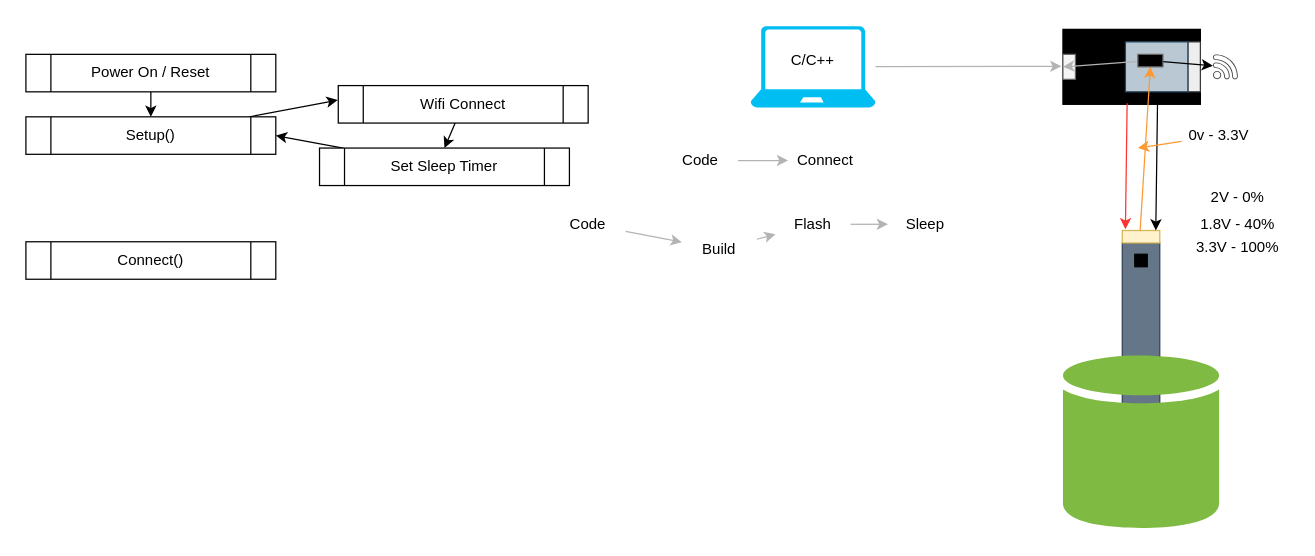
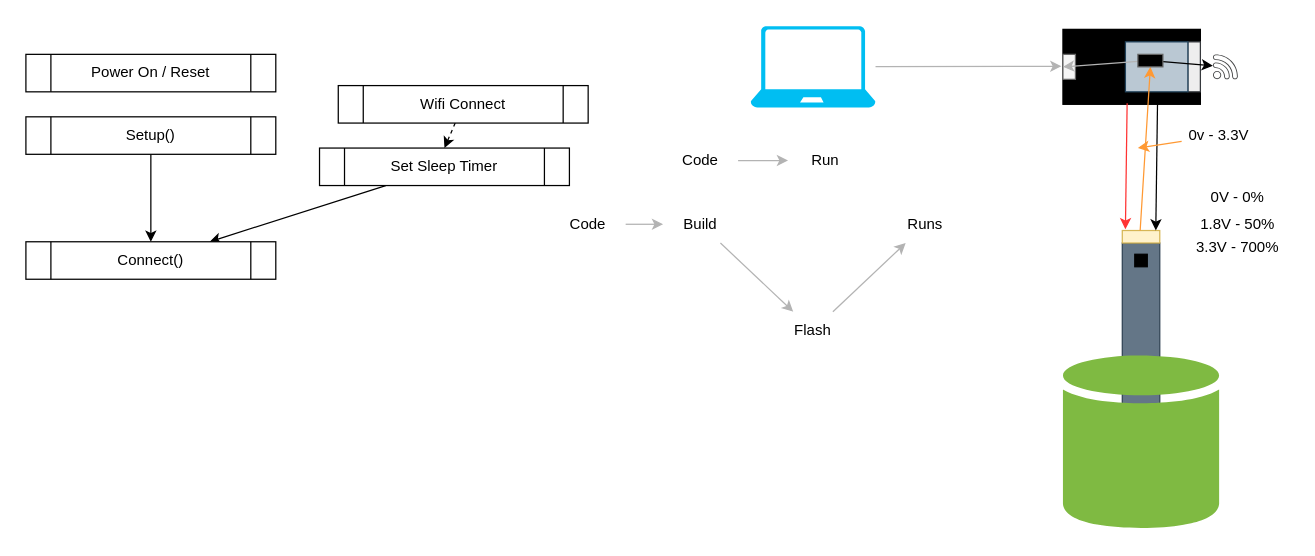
(813, 61) -> none
(151, 100) -> none
(291, 109) -> none
(452, 131) -> (452, 131)
(311, 142) -> (302, 212)
(826, 161) -> (826, 161)
none -> (151, 194)
(1238, 198) -> (1238, 198)
(813, 224) -> (813, 331)
(926, 224) -> (926, 224)
(1238, 224) -> (1238, 224)
(1238, 248) -> (1238, 248)
(719, 249) -> (701, 224)
